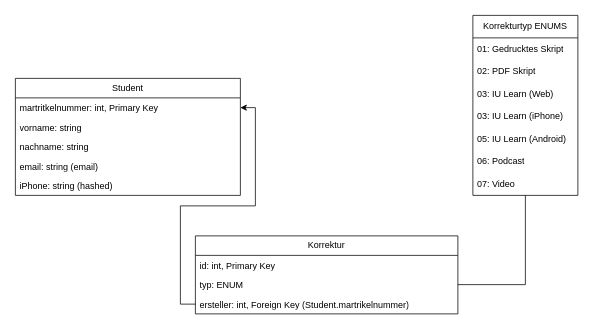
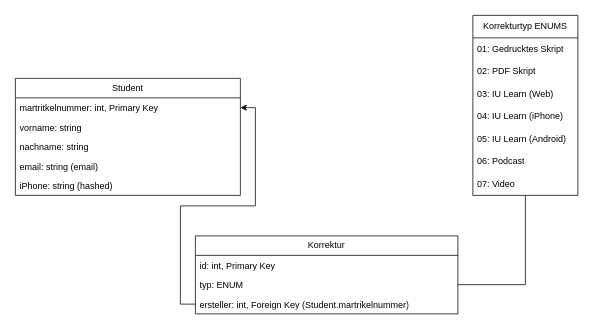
(524, 117) -> (524, 117)
